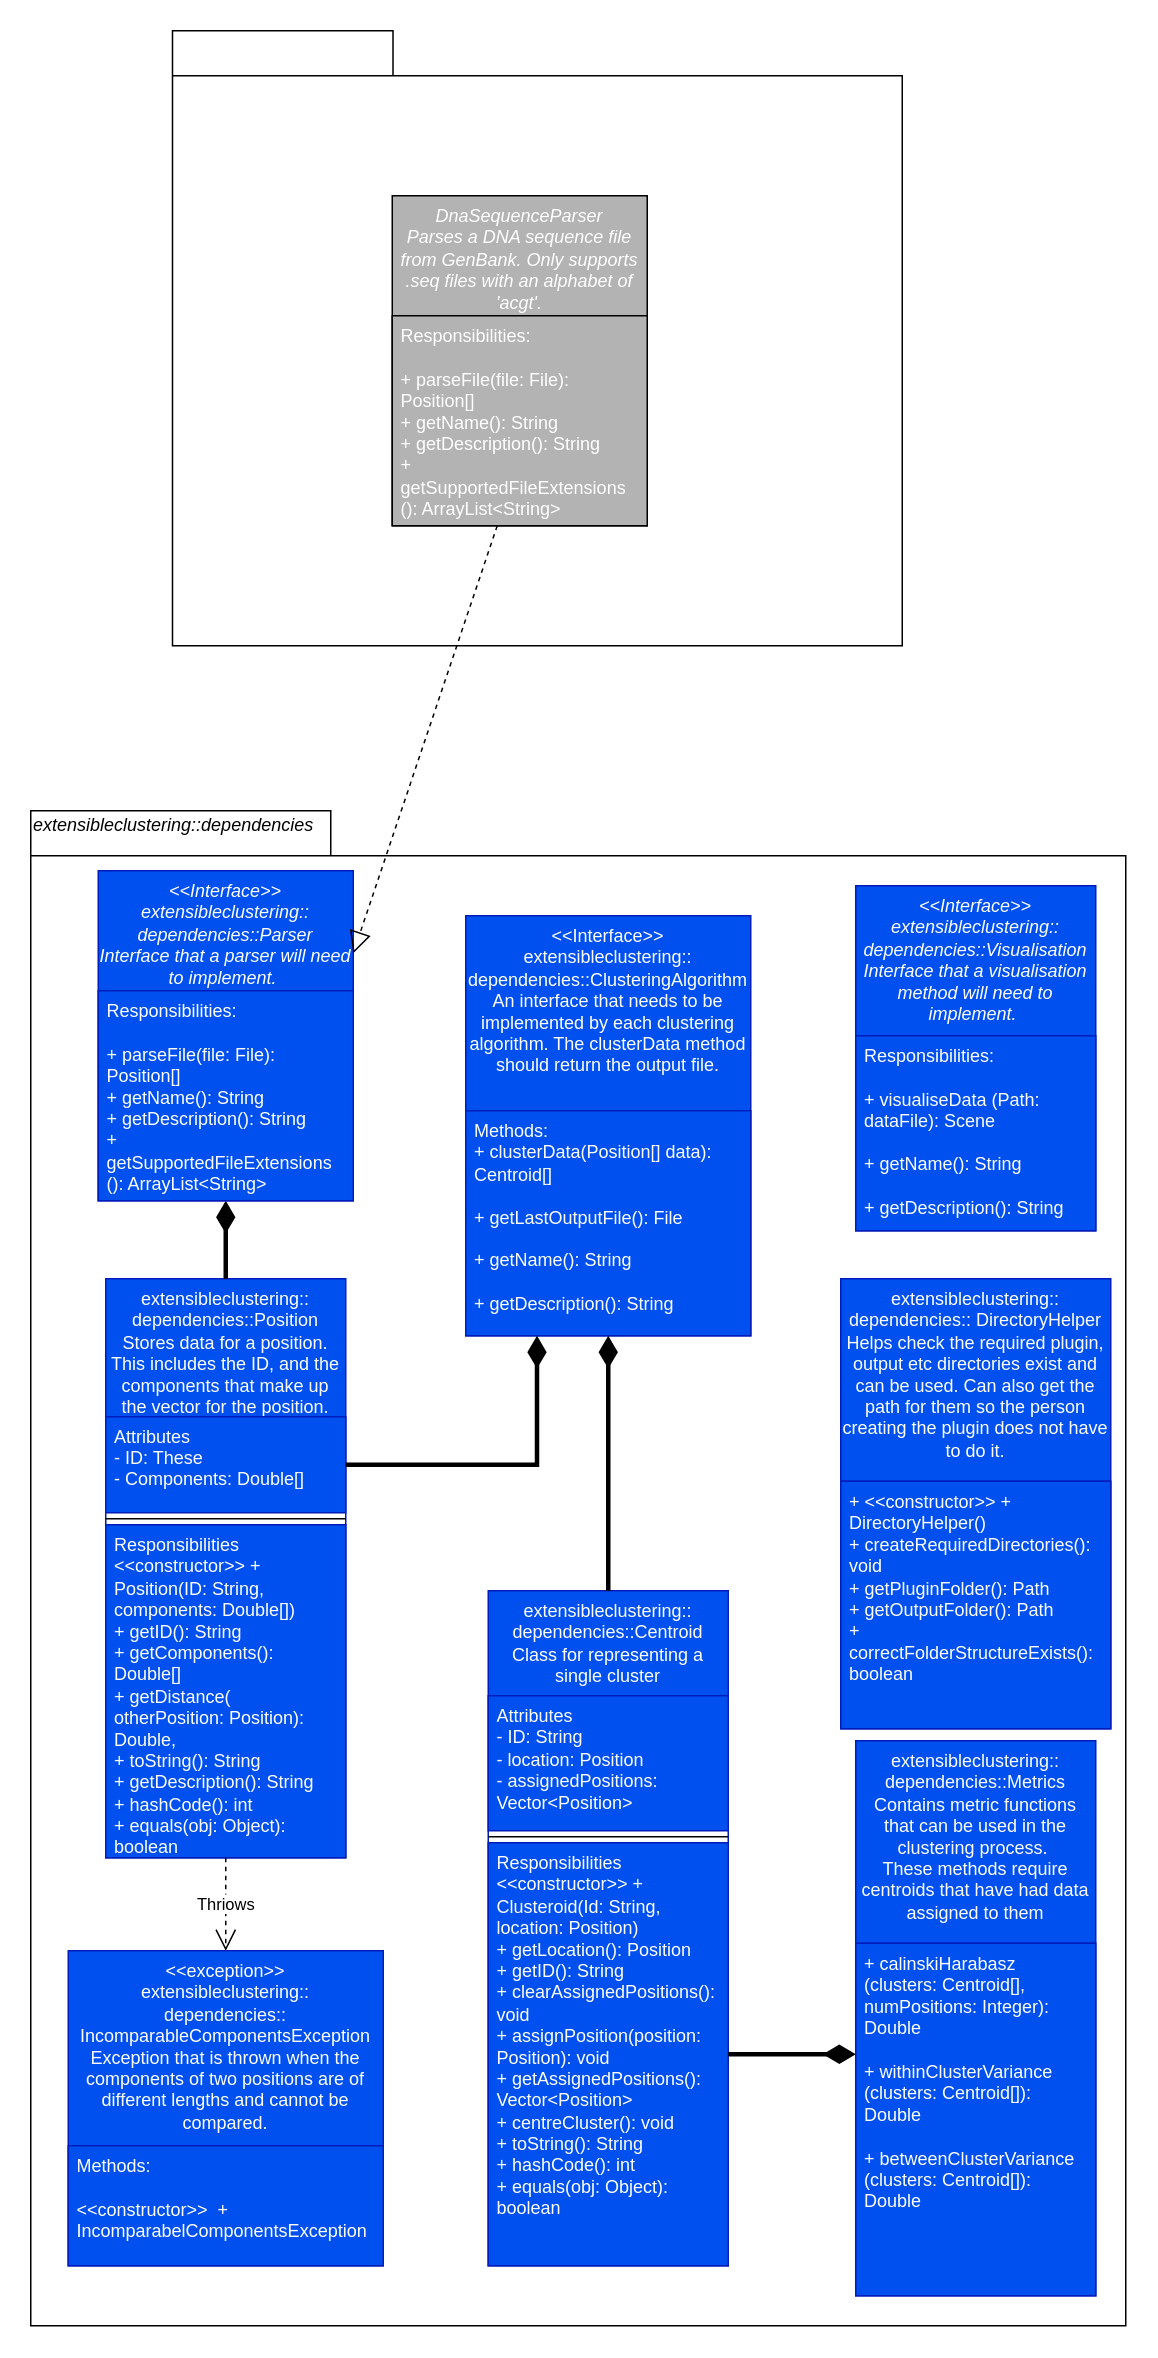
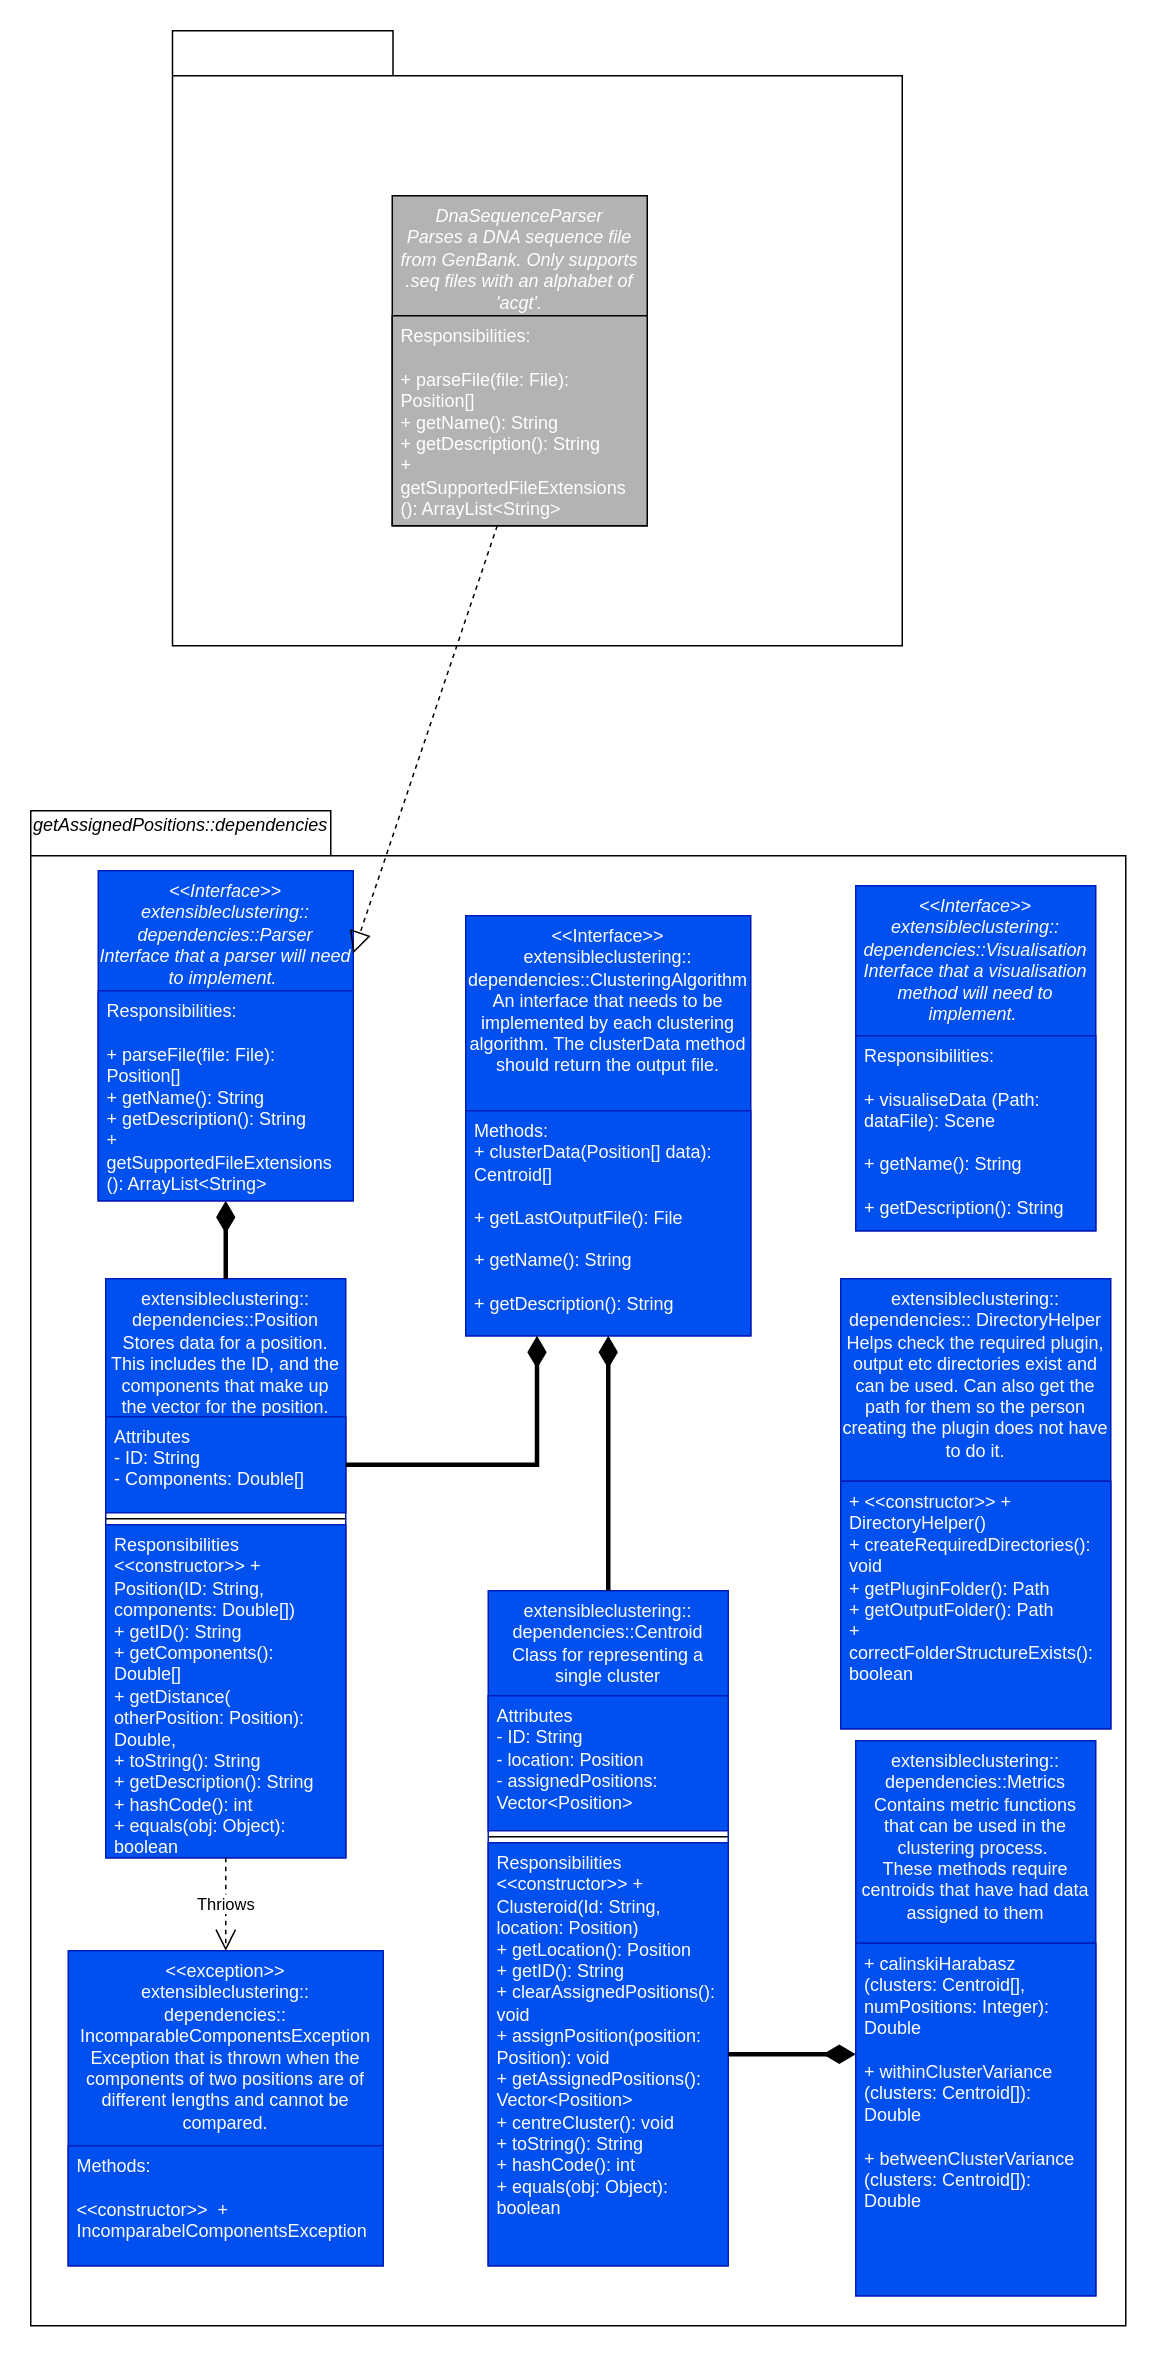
(189, 826) -> (191, 826)
(162, 1437) -> (162, 1437)
